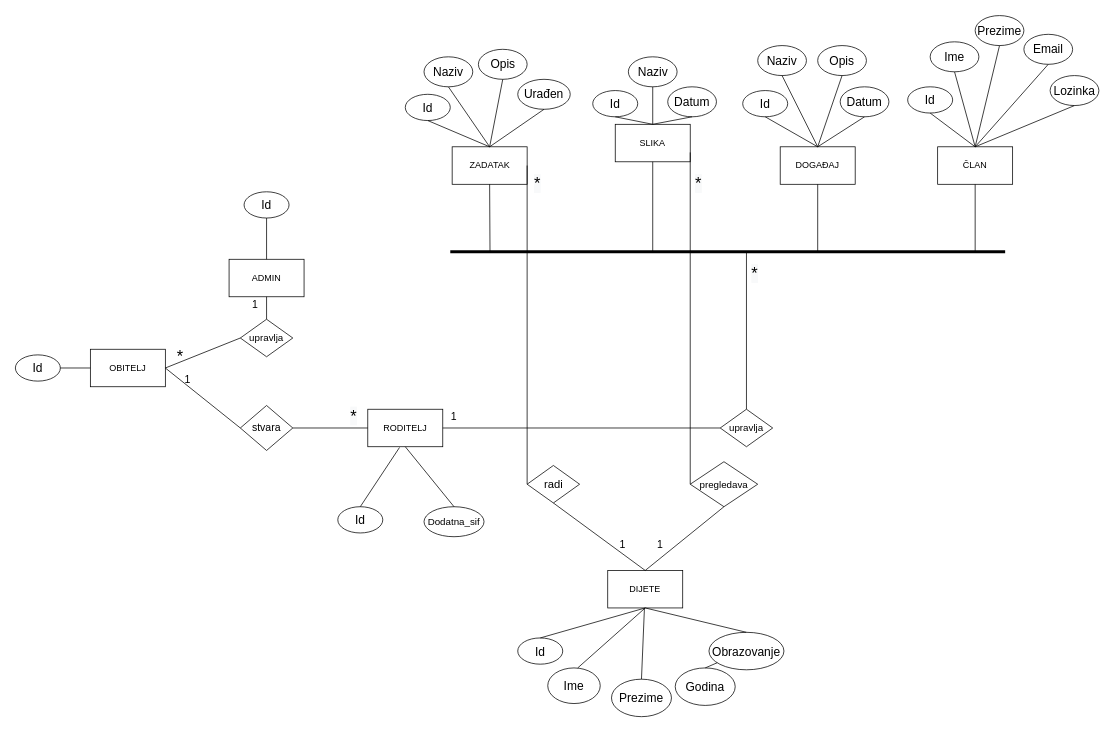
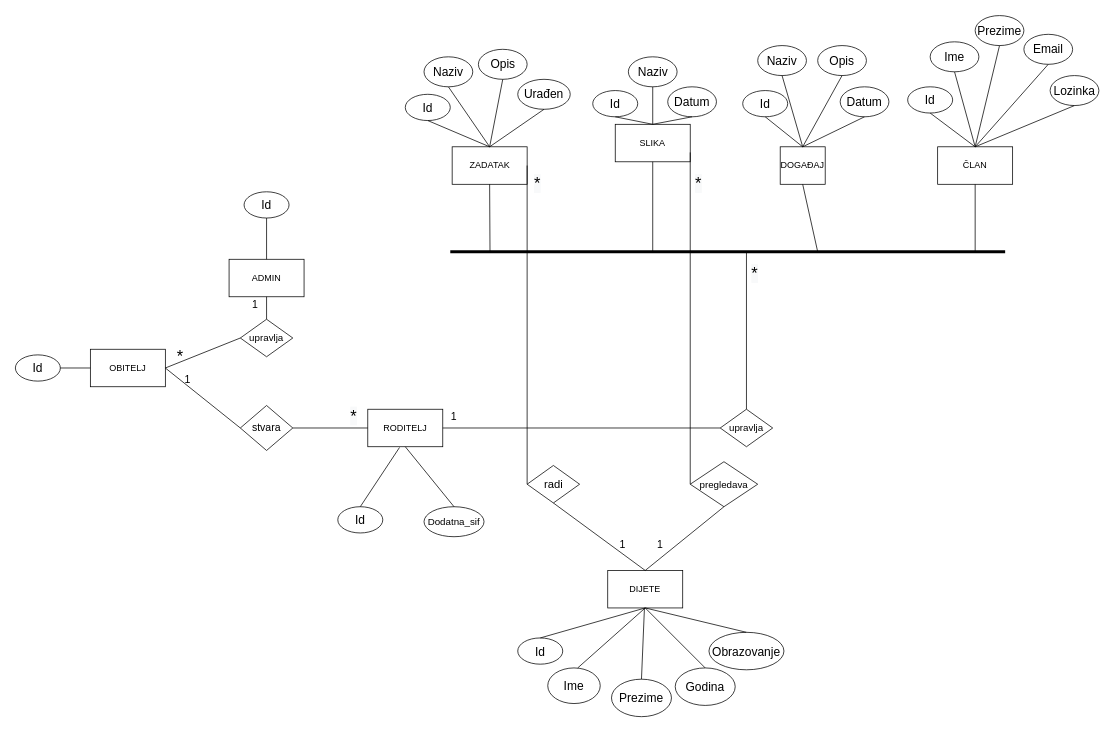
(818, 165) -> (803, 165)
(711, 665) -> (676, 639)
